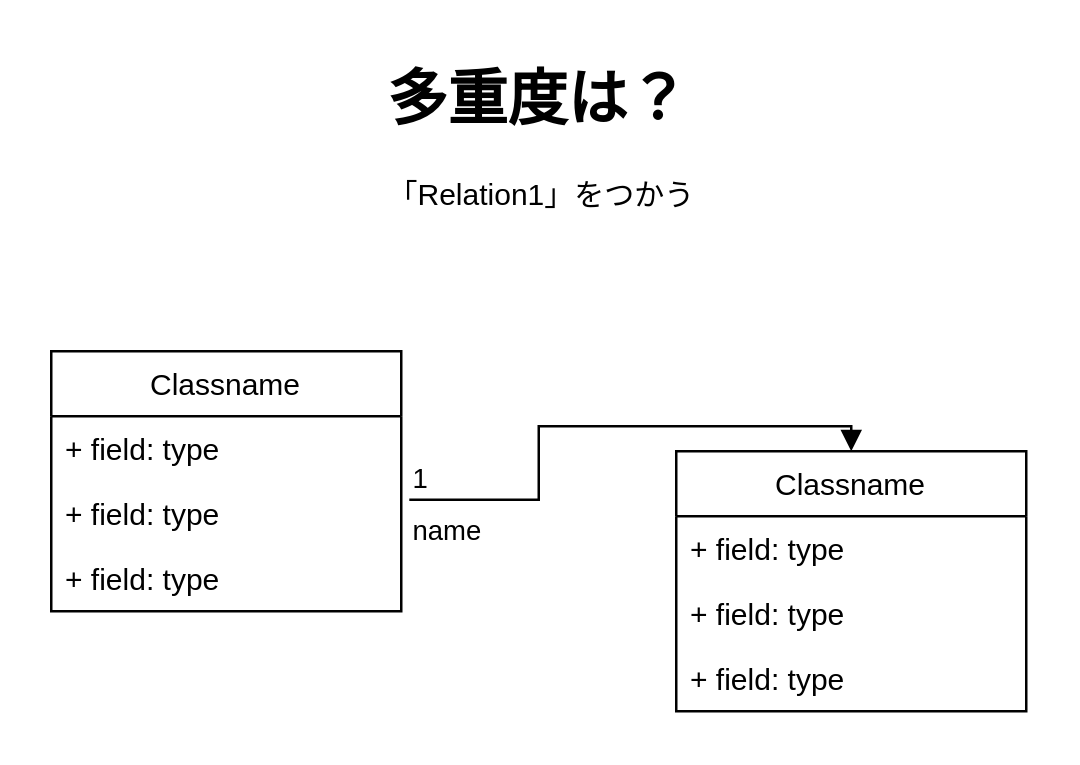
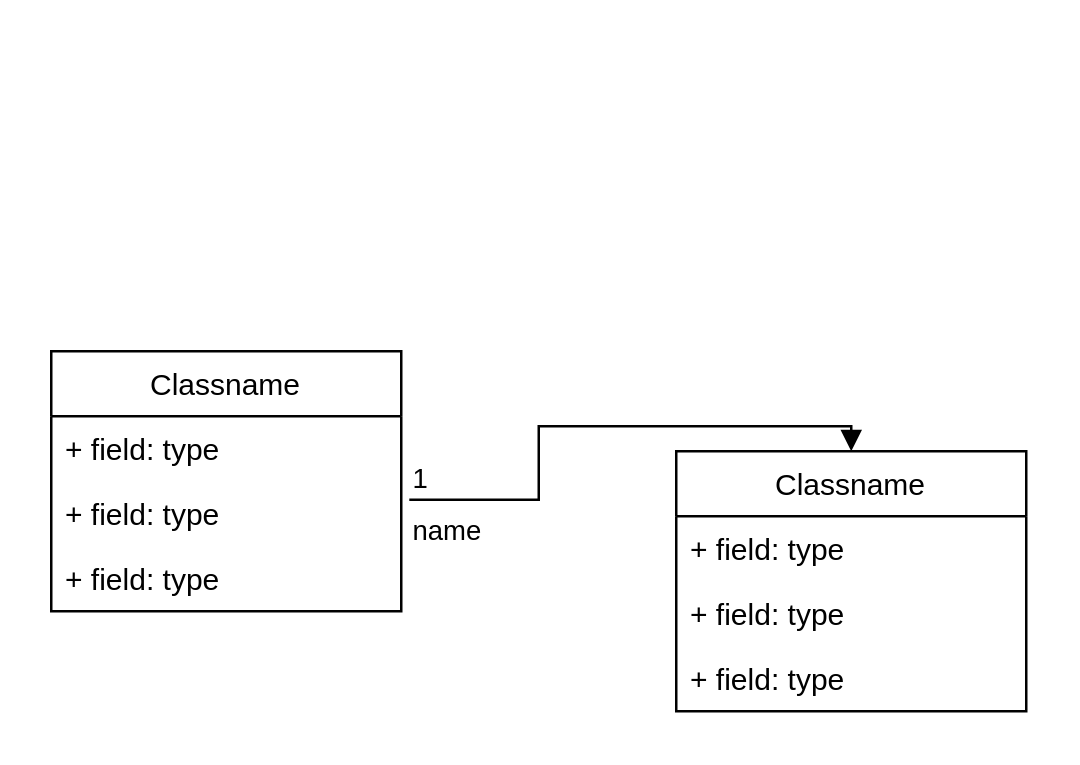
(614, 201) -> none
